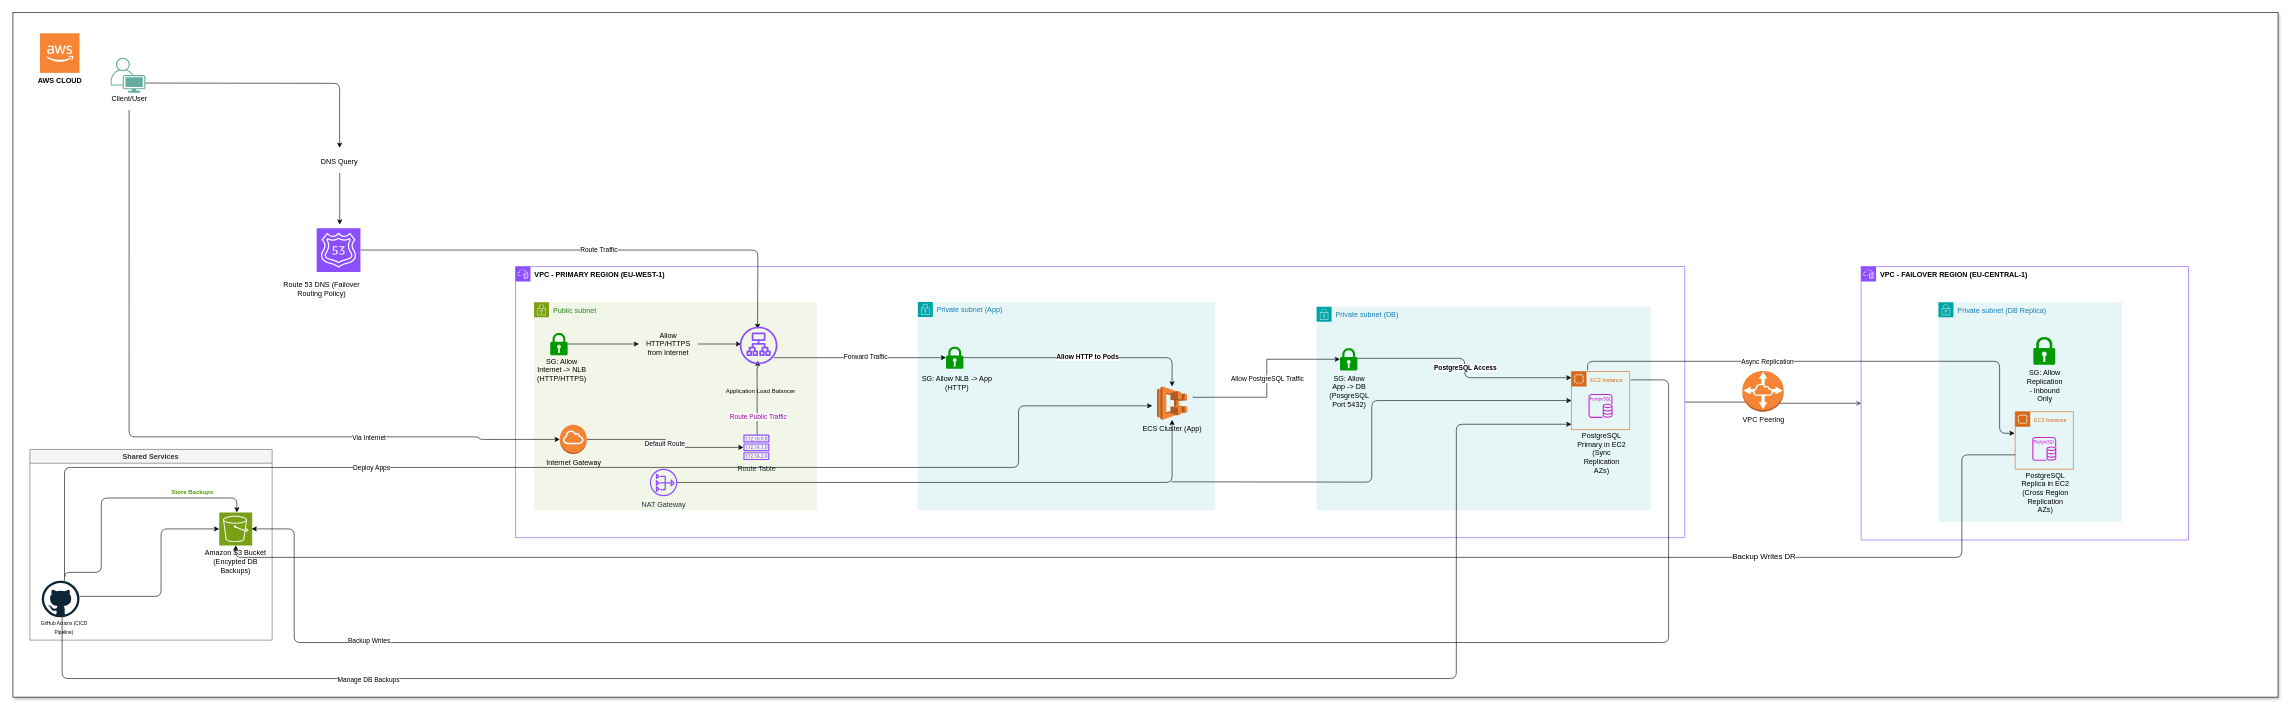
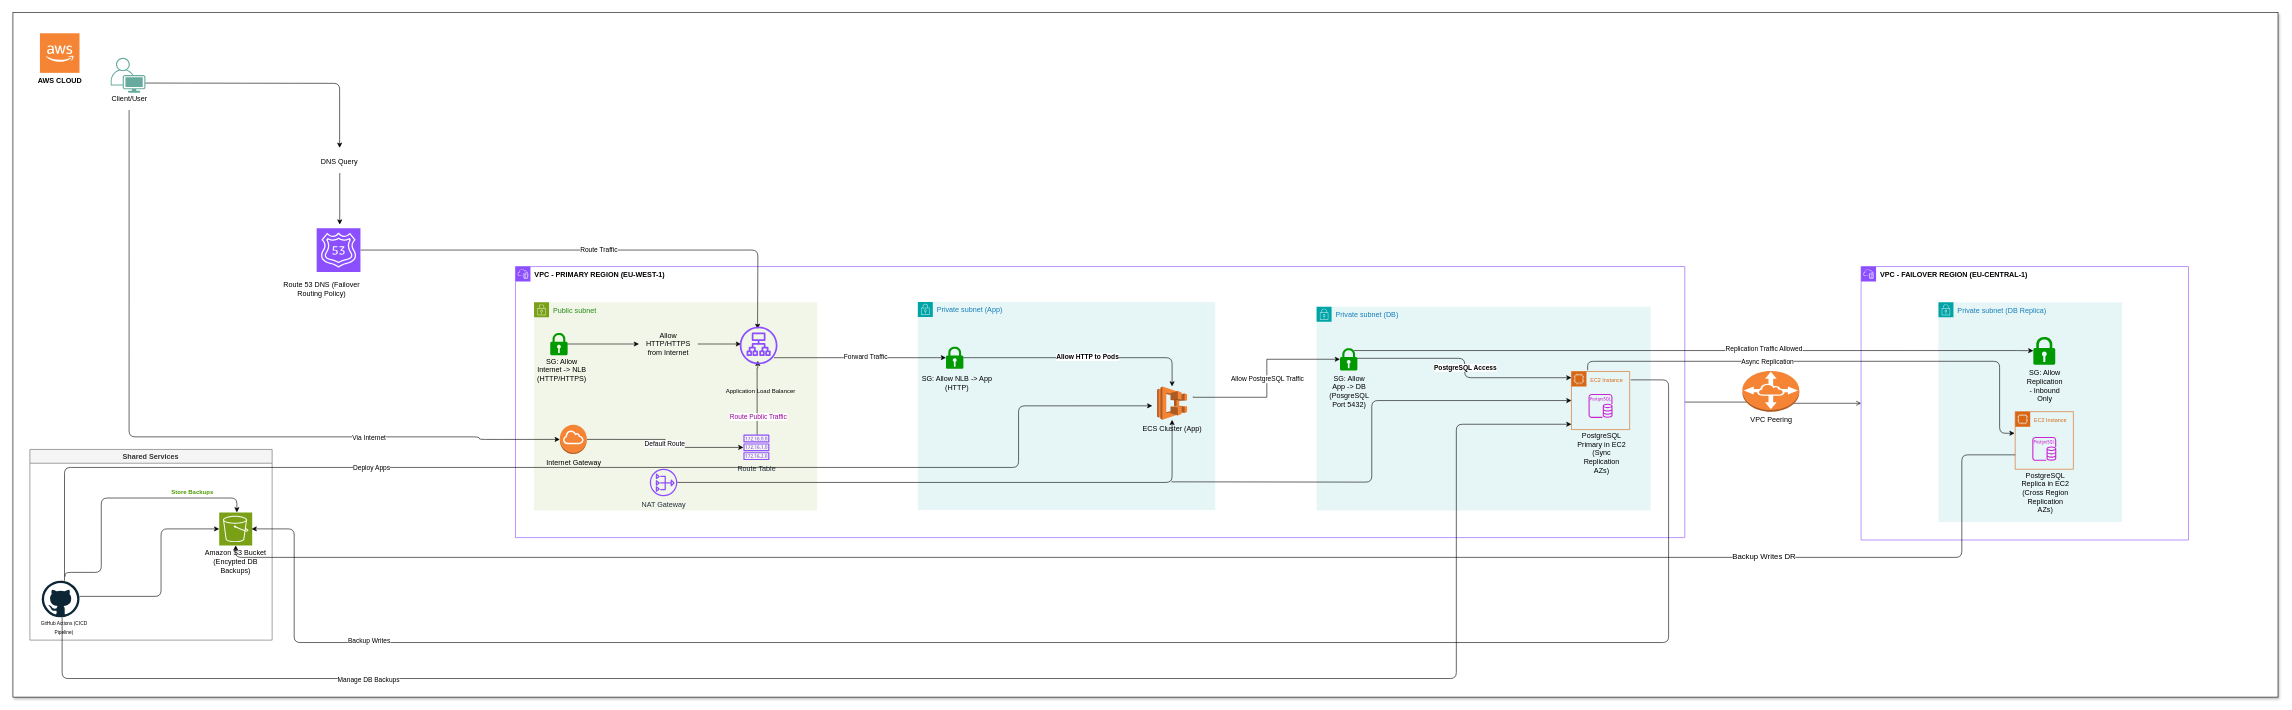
none -> (1691, 351)
(1763, 392) -> (1771, 392)
